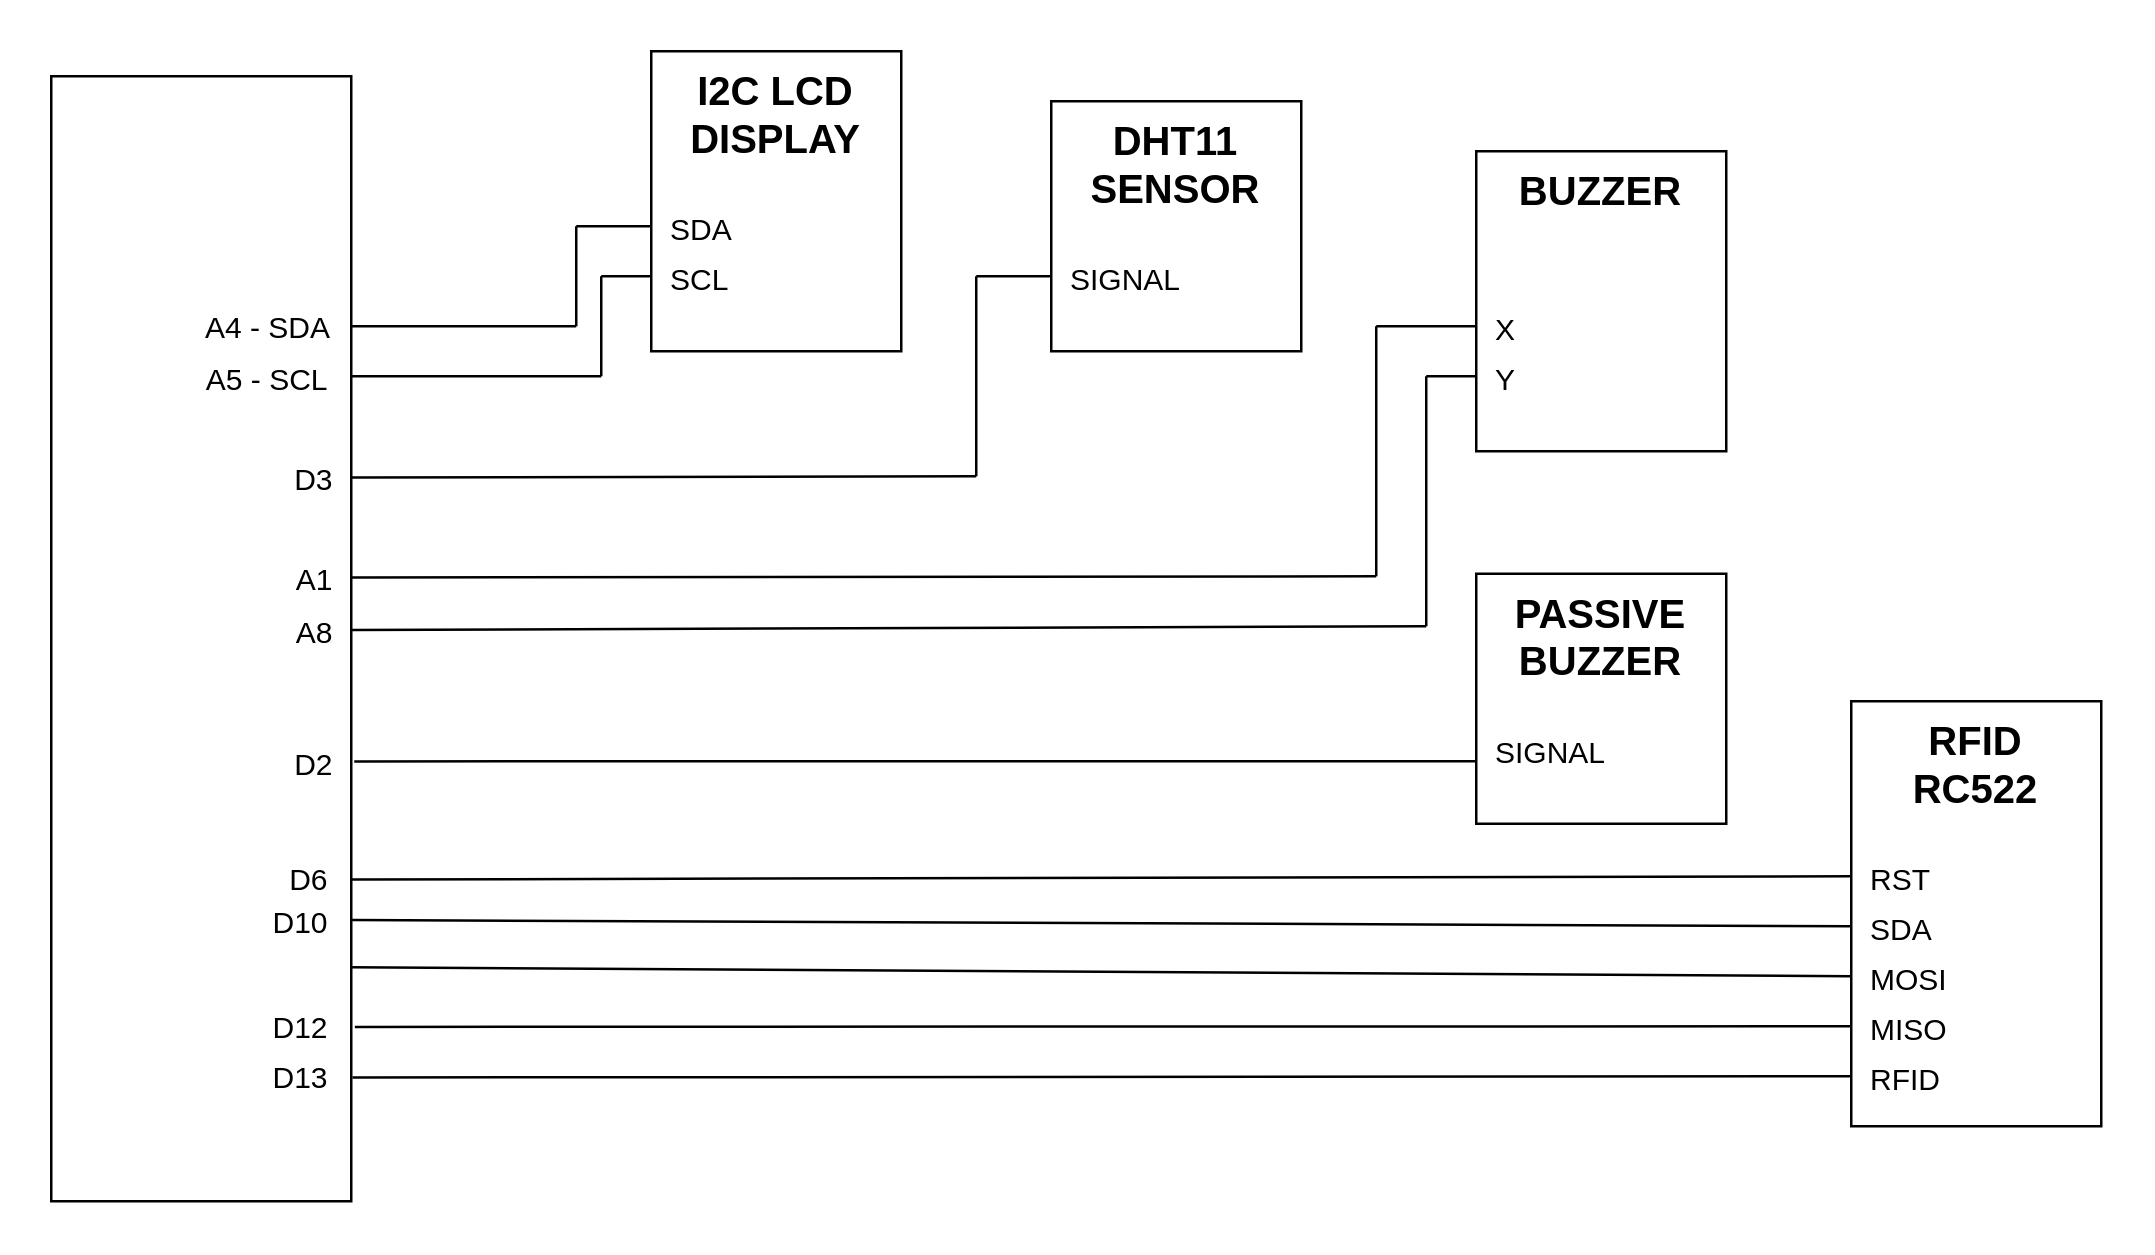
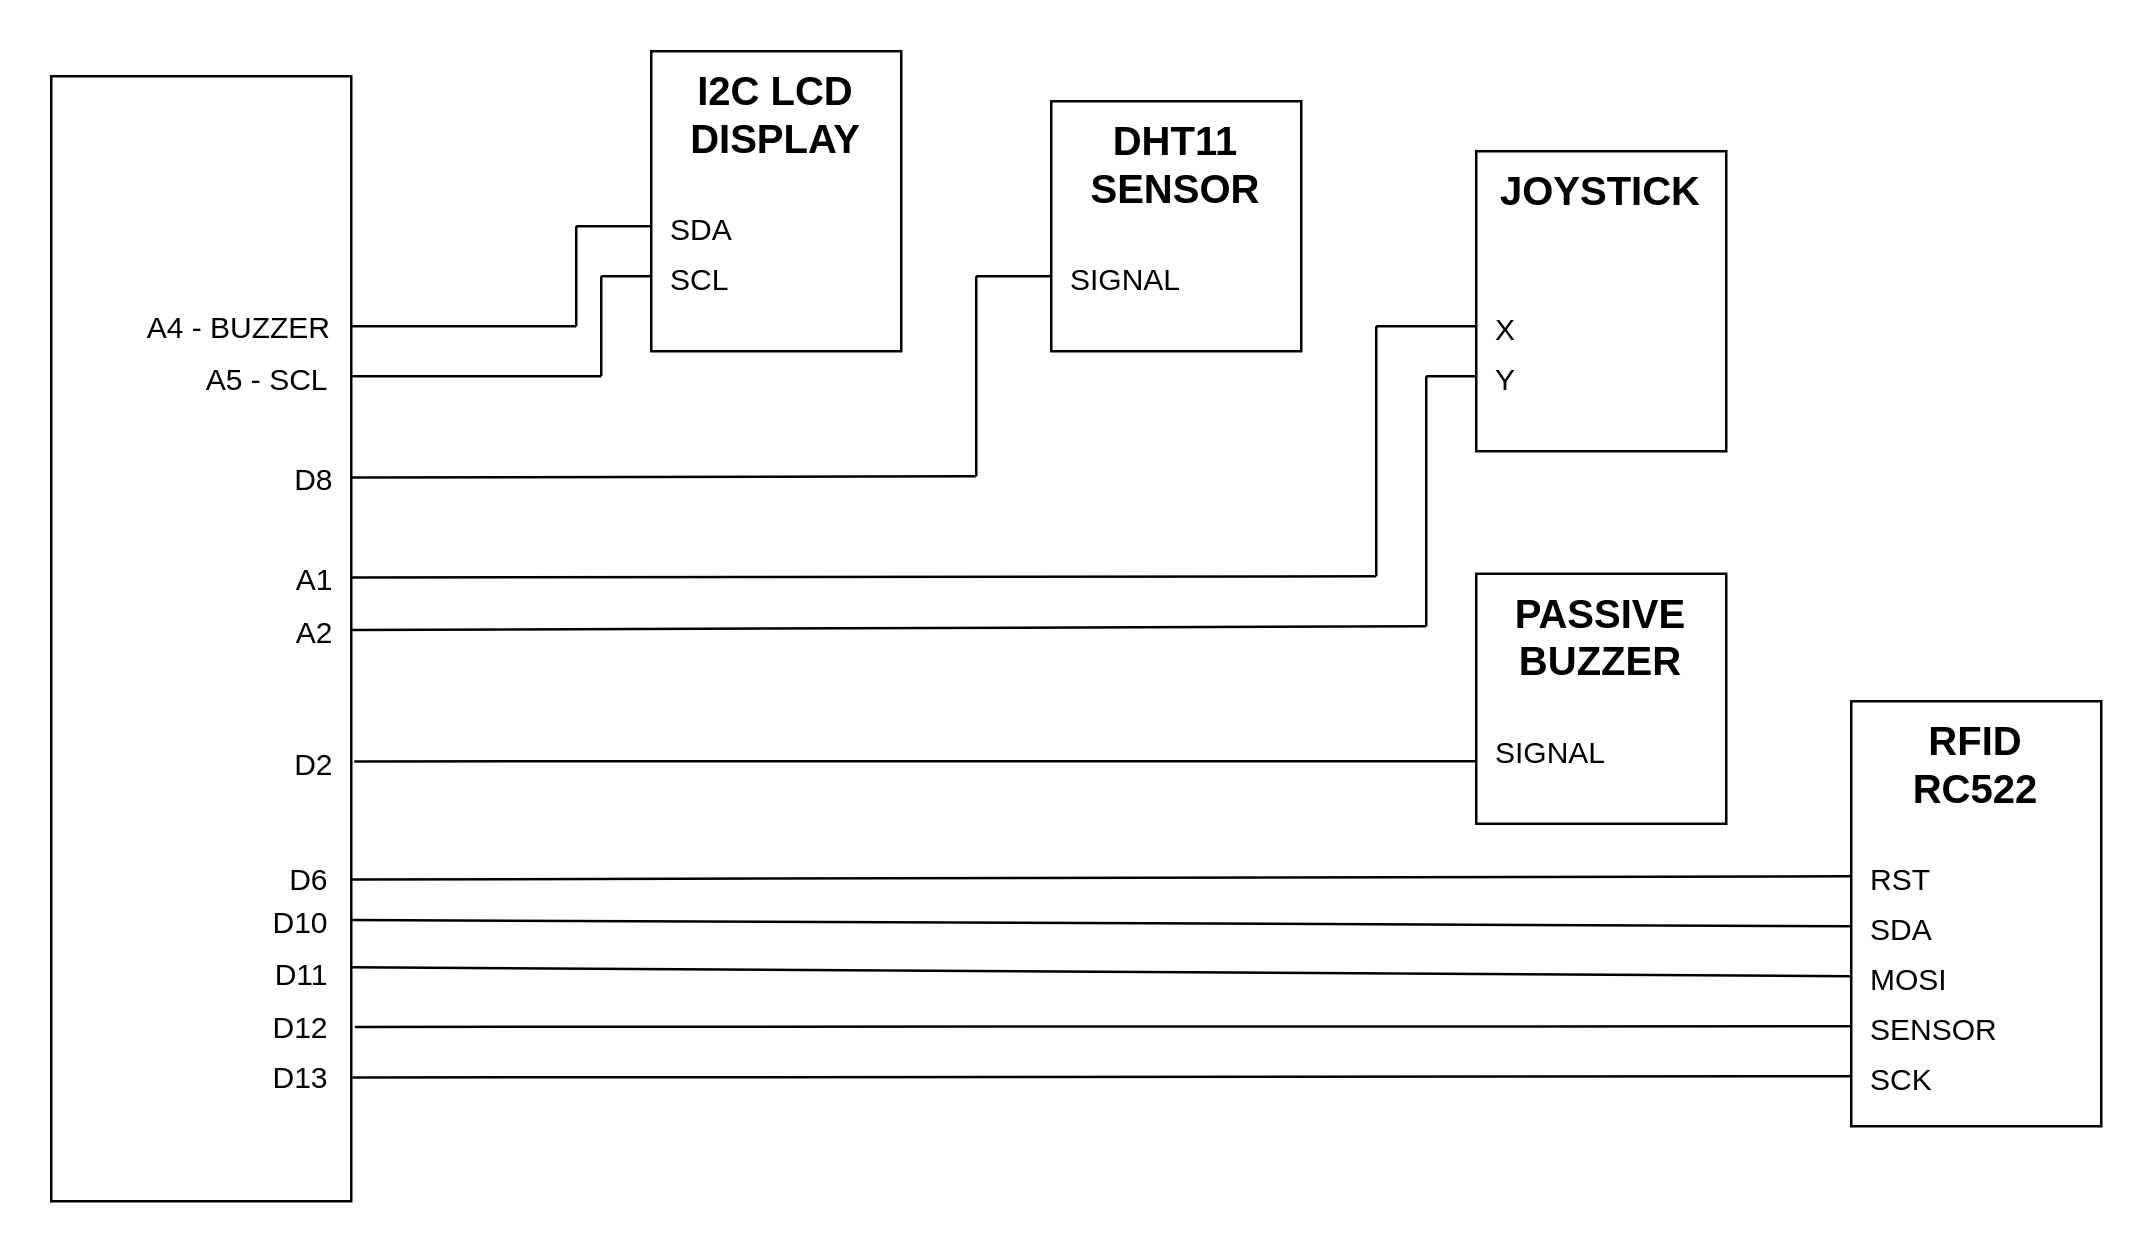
(1601, 193) -> (1601, 193)
(262, 326) -> (233, 326)
(314, 479) -> (314, 479)
(314, 631) -> (314, 631)
none -> (199, 973)
(1910, 1028) -> (1930, 1028)
(1910, 1078) -> (1901, 1078)
